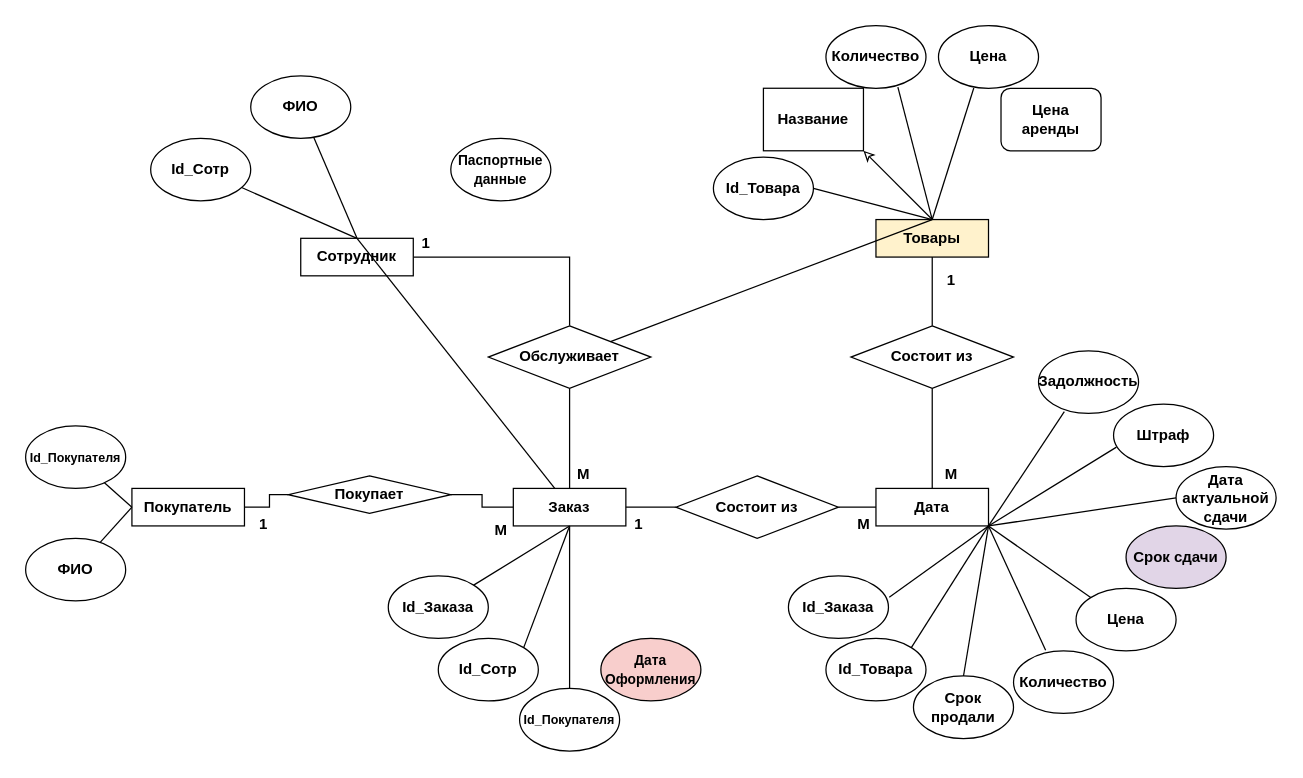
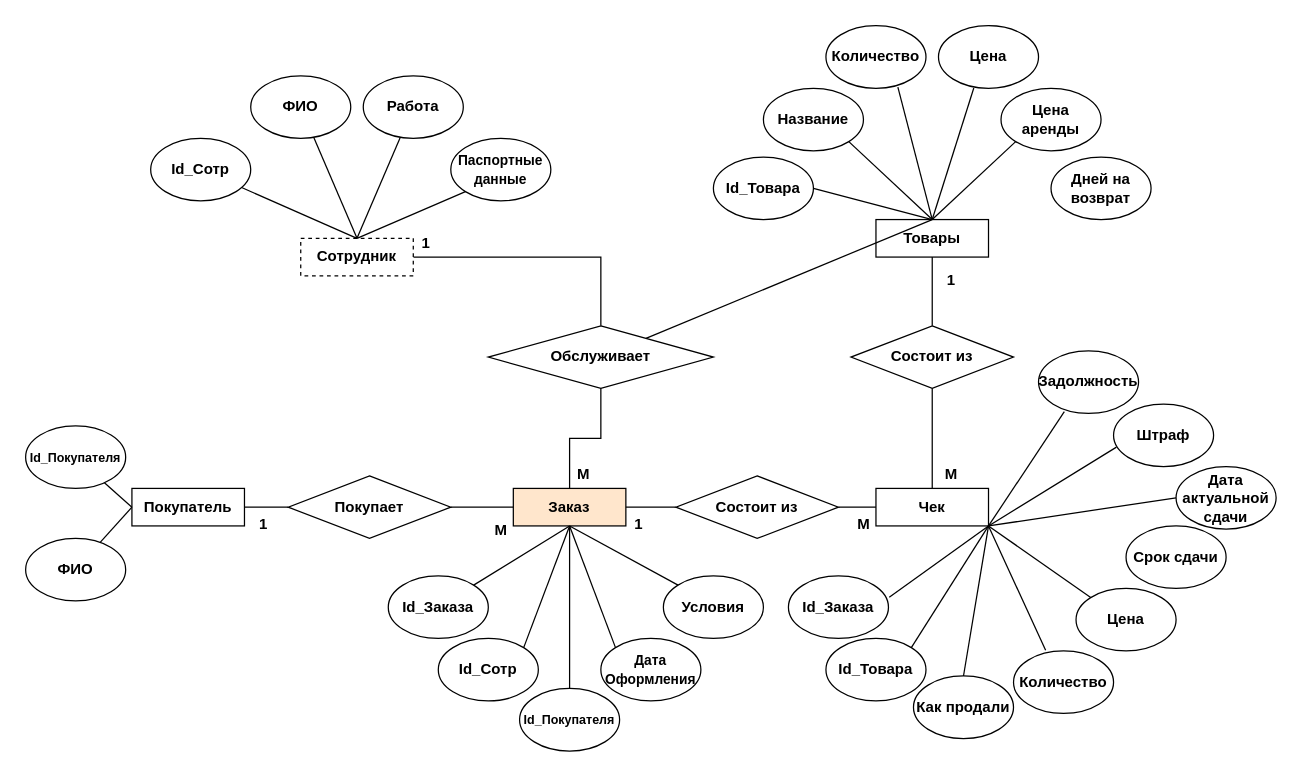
none -> (413, 107)
(813, 119) -> (813, 119)
(1051, 119) -> (1051, 119)
none -> (974, 180)
(896, 183) -> (886, 176)
none -> (379, 186)
none -> (1101, 188)
(932, 238) -> (932, 238)
(357, 257) -> (357, 257)
(569, 357) -> (601, 357)
(456, 363) -> (412, 214)
(369, 494) -> (369, 507)
(569, 507) -> (569, 507)
(932, 507) -> (932, 507)
none -> (625, 556)
(1176, 557) -> (1176, 557)
none -> (593, 589)
none -> (713, 607)
(651, 669) -> (651, 669)
(963, 707) -> (963, 707)
